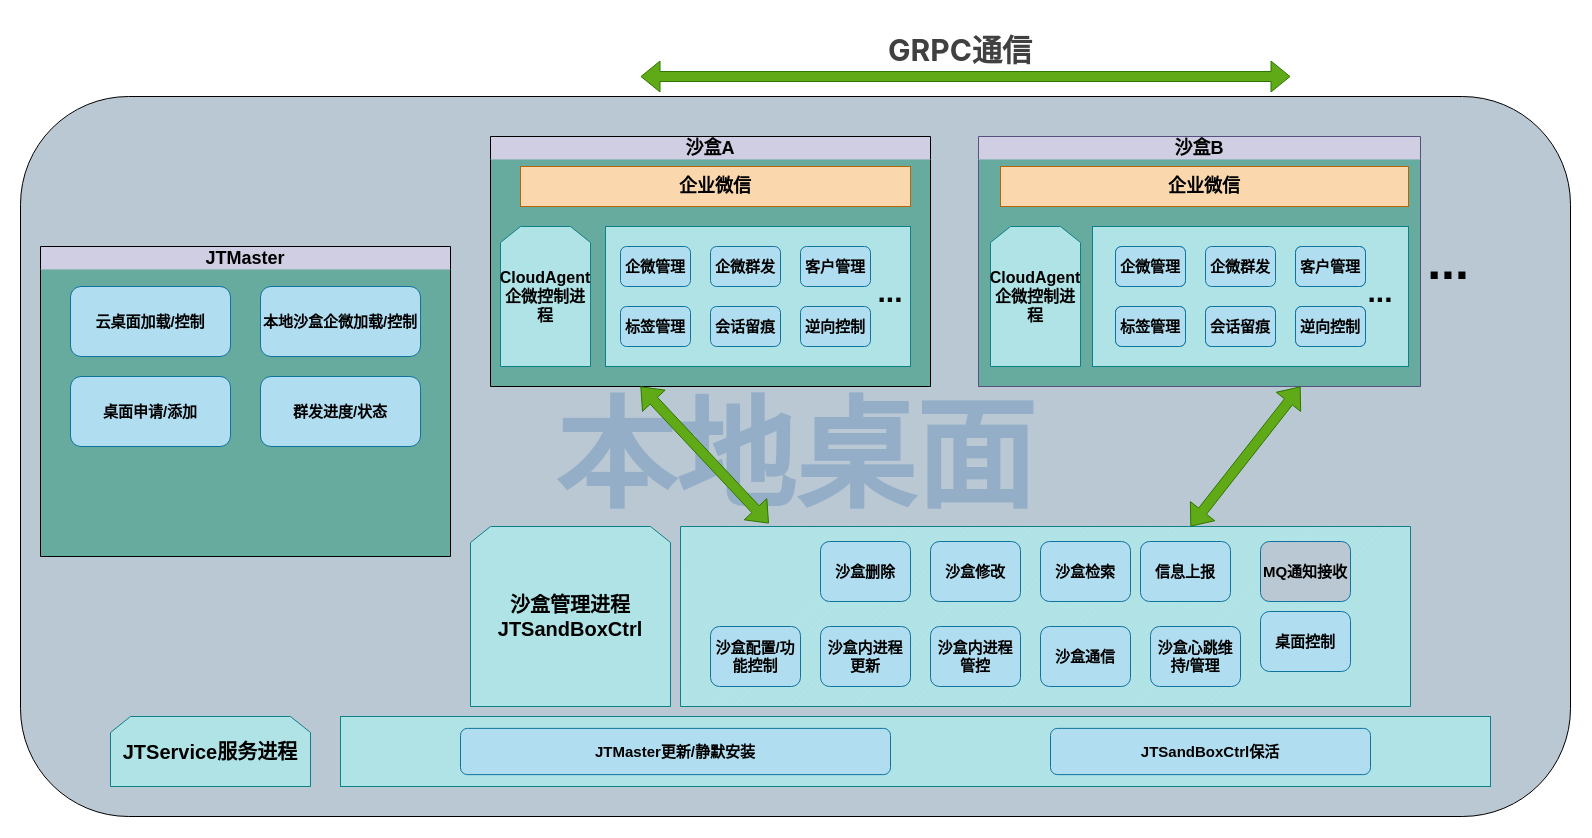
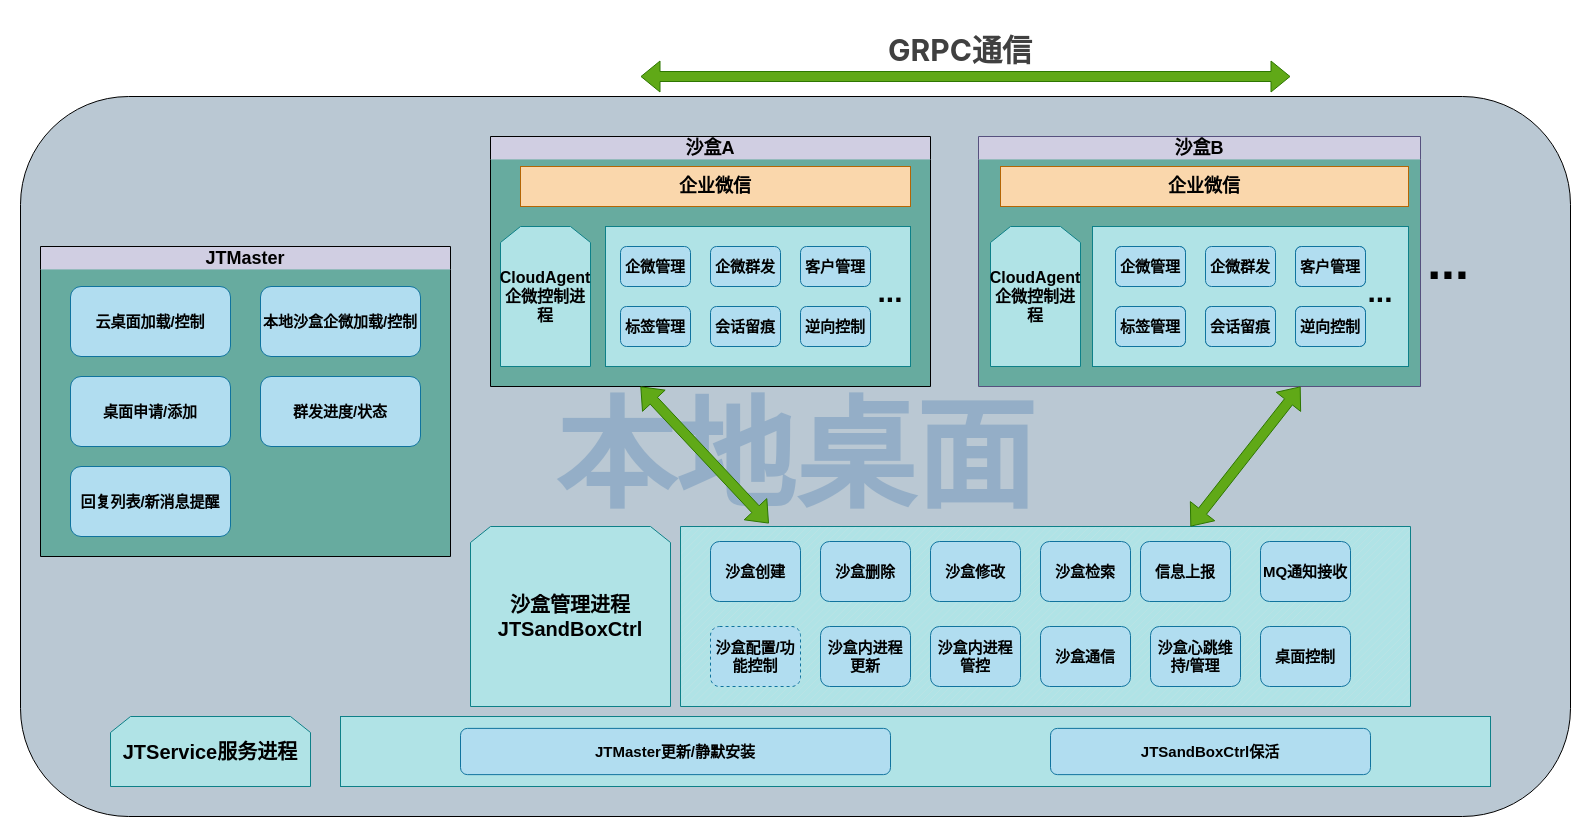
none -> (151, 502)
none -> (756, 572)
(1306, 572) -> (1306, 572)
(1306, 642) -> (1306, 657)
(756, 657) -> (756, 657)
